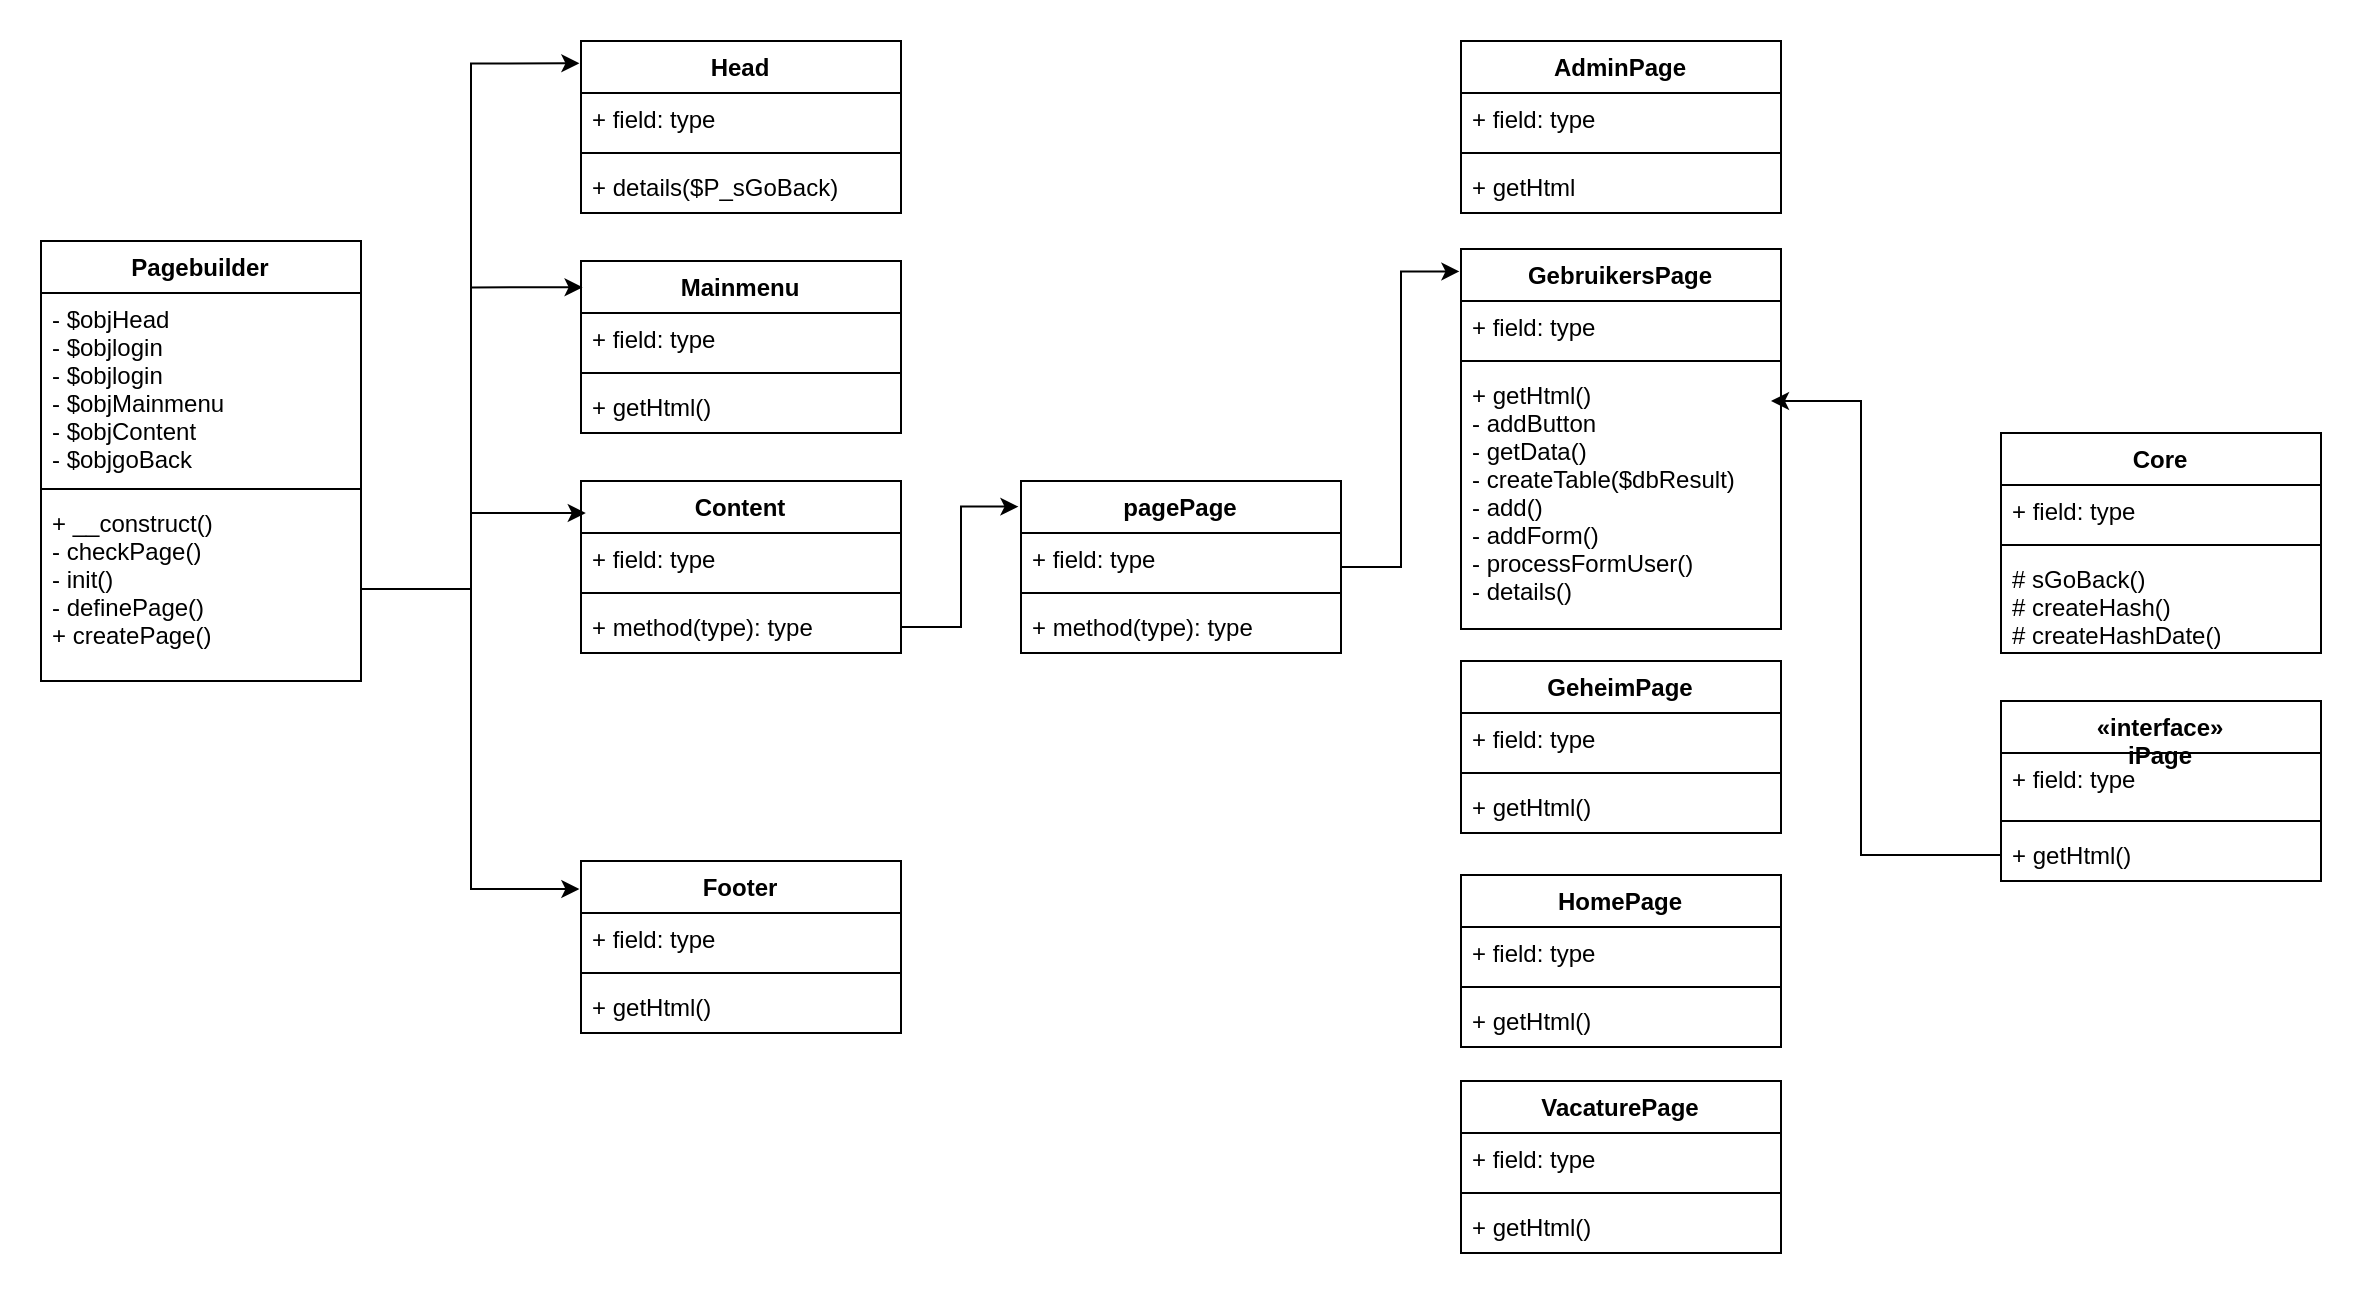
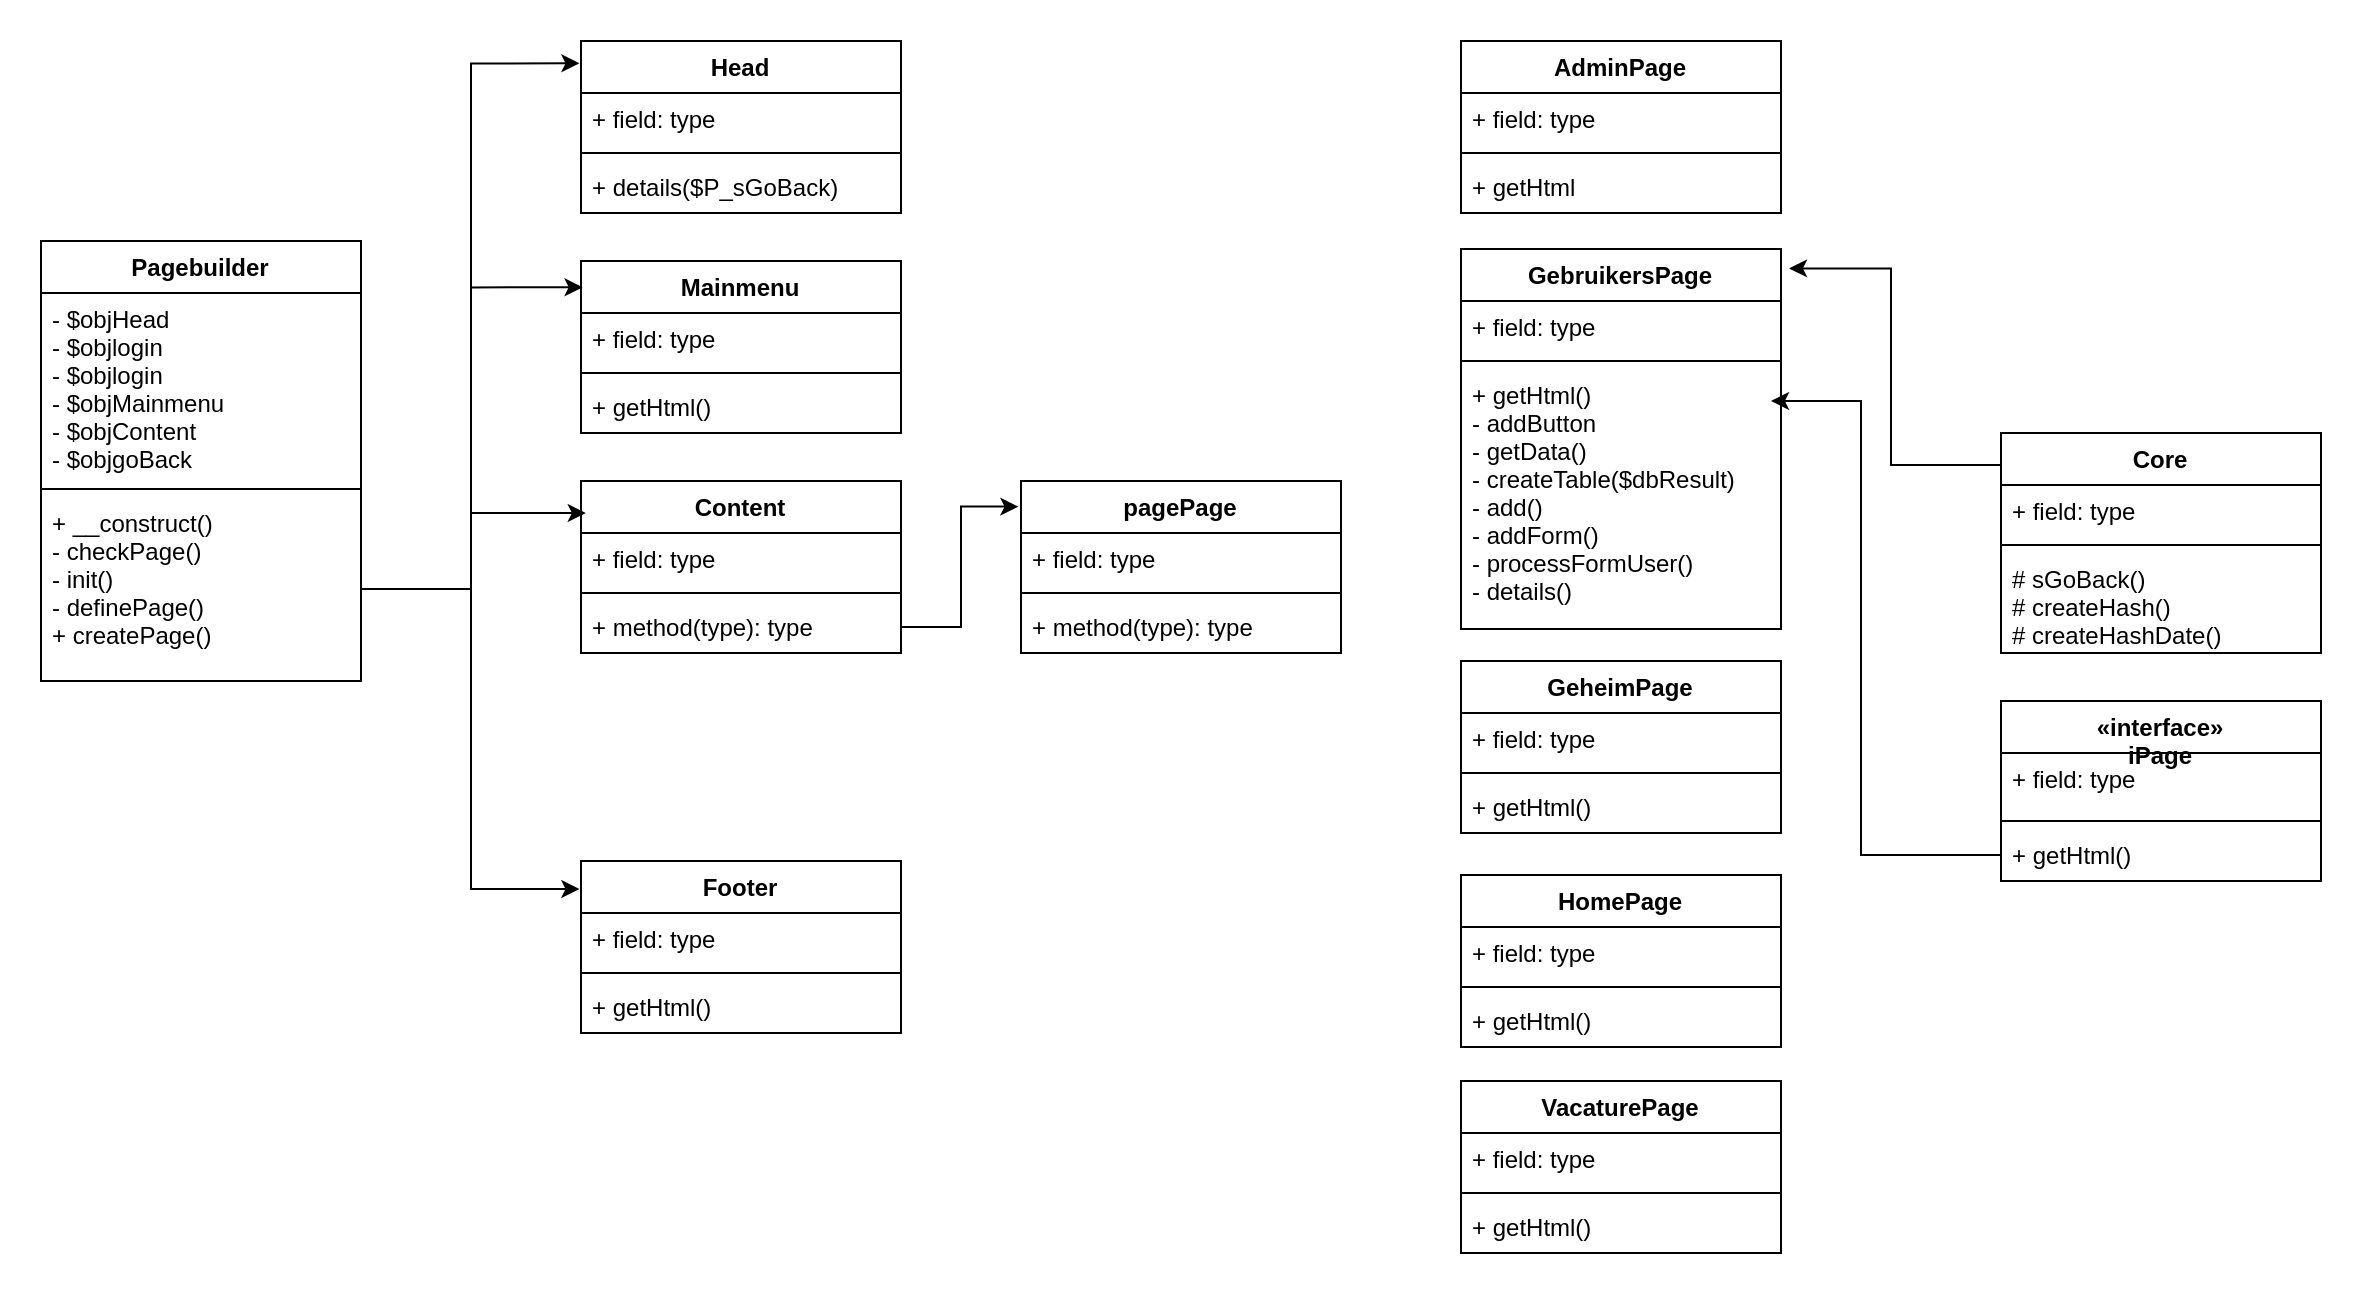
none -> (1891, 377)
(1401, 426) -> none
